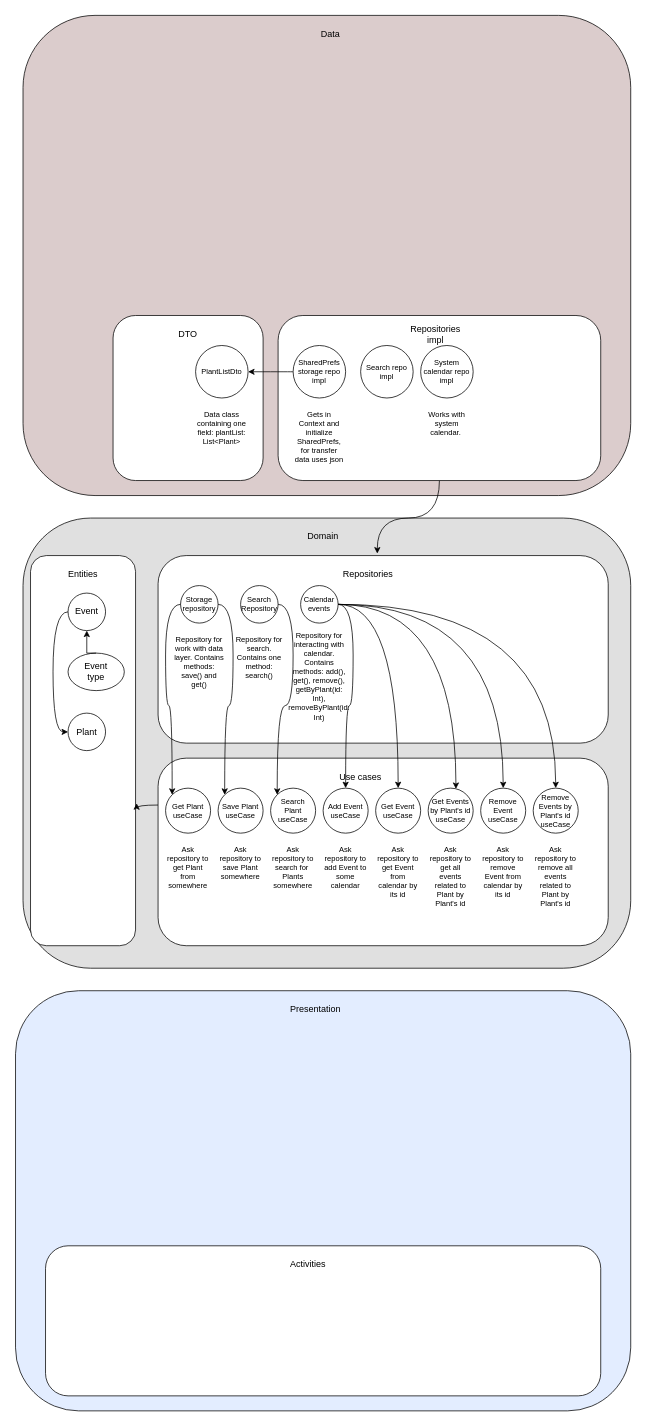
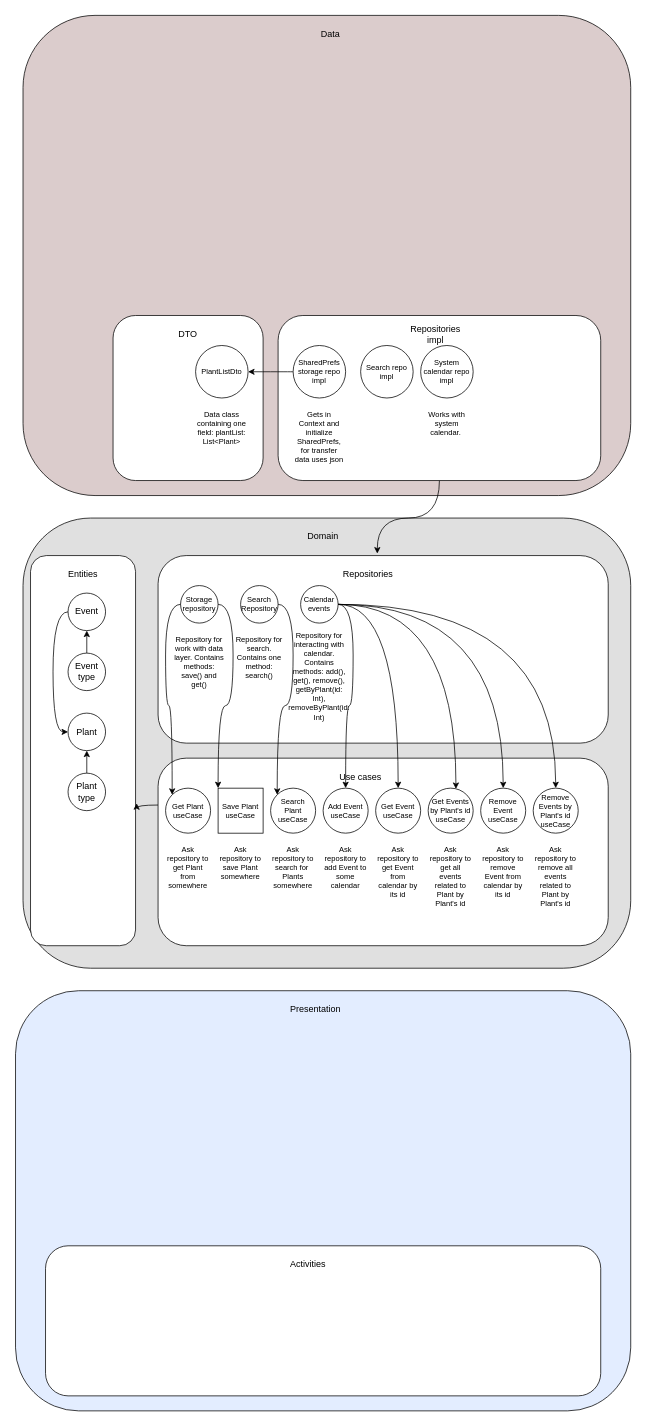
(96, 672) -> (87, 672)
none -> (87, 765)
none -> (87, 792)
(240, 810) -> (240, 810)
